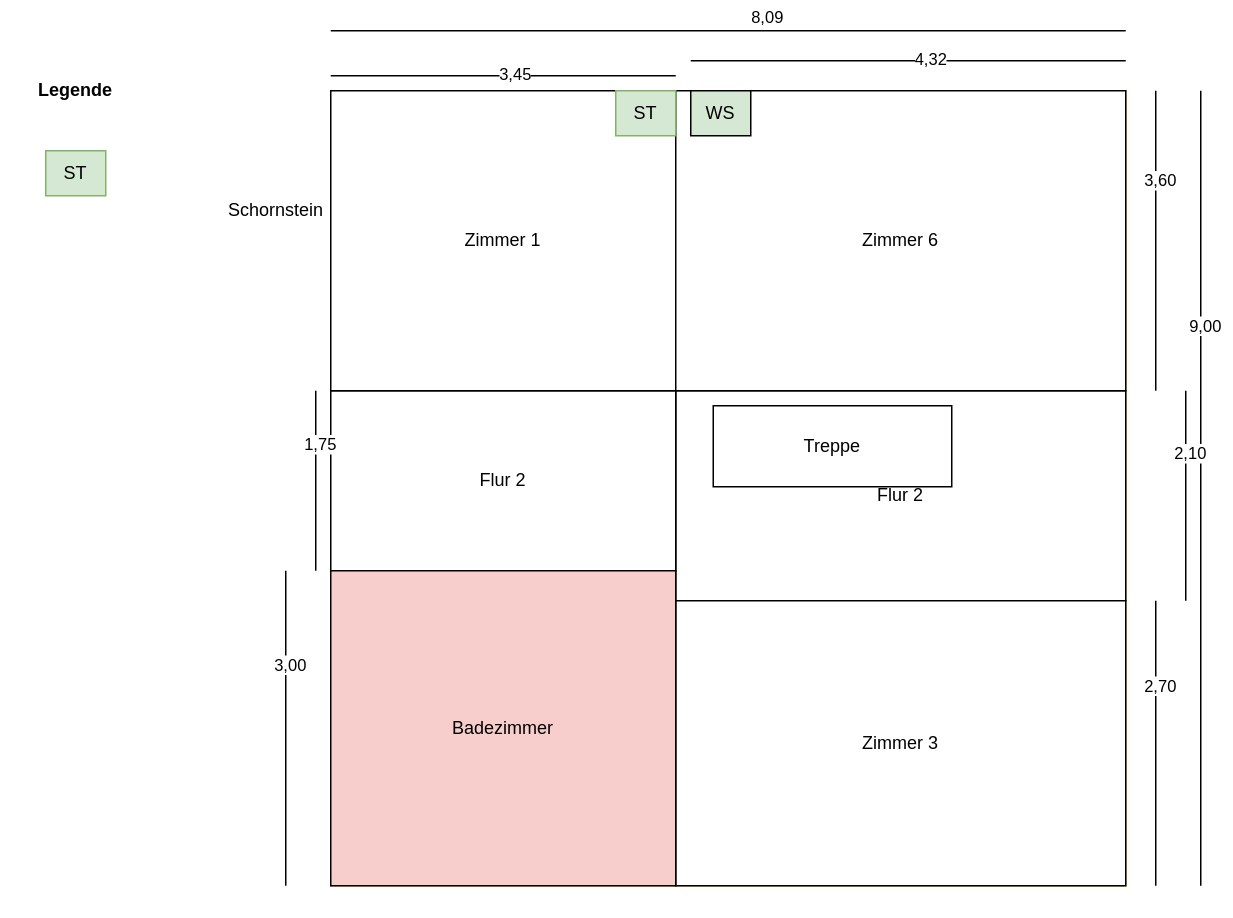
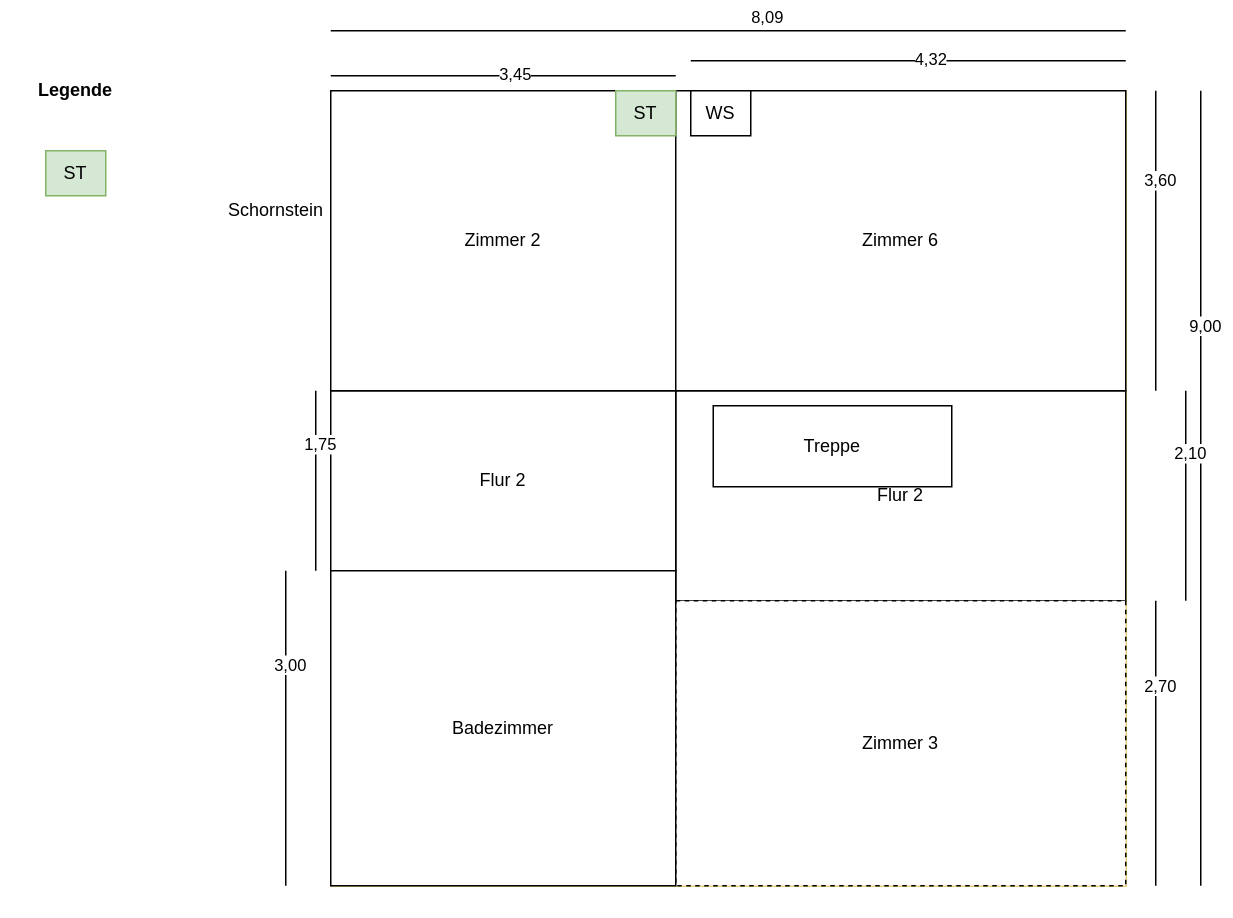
(721, 113) -> (721, 113)
(503, 241) -> (503, 241)
(503, 728) -> (503, 728)
(901, 743) -> (901, 743)
